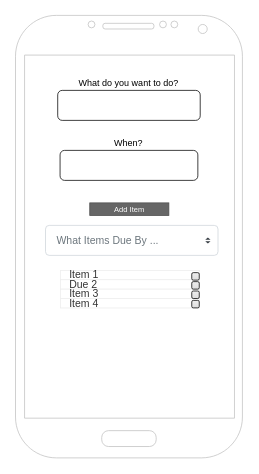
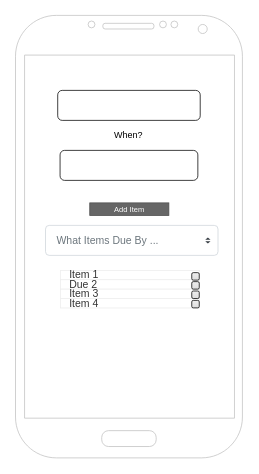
(129, 83) -> none
(129, 143) -> (129, 135)
